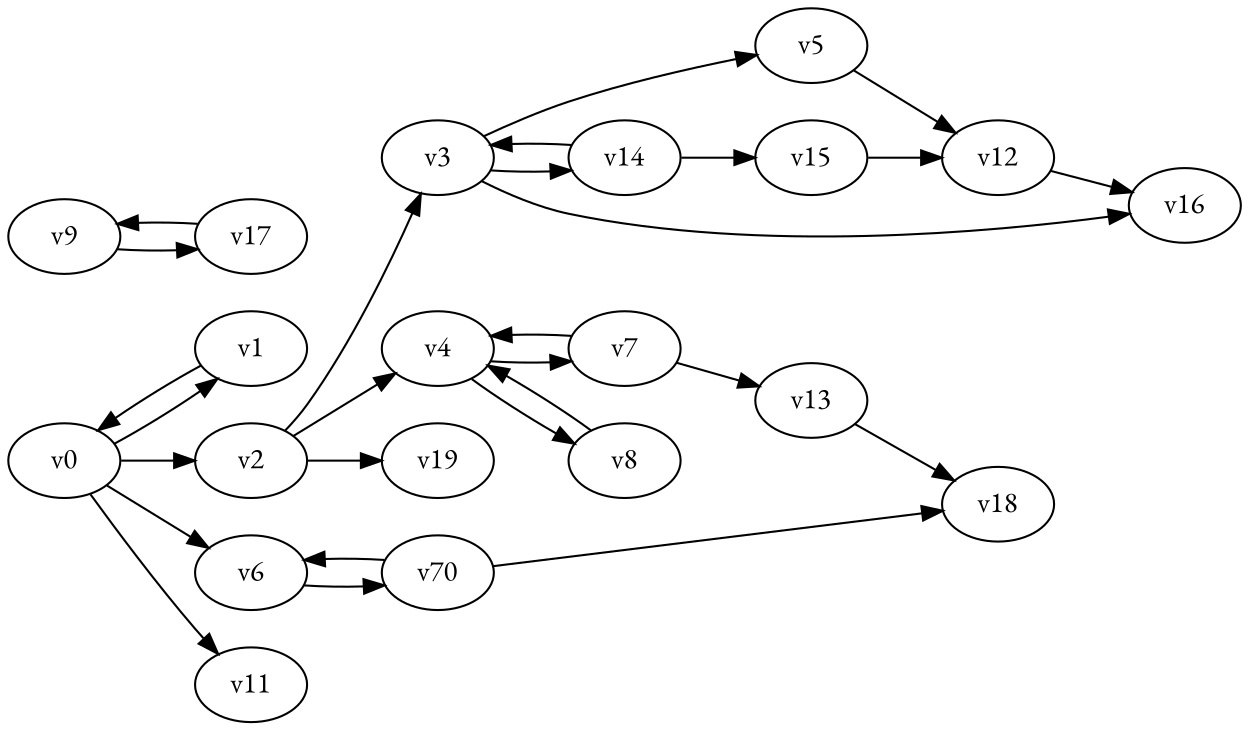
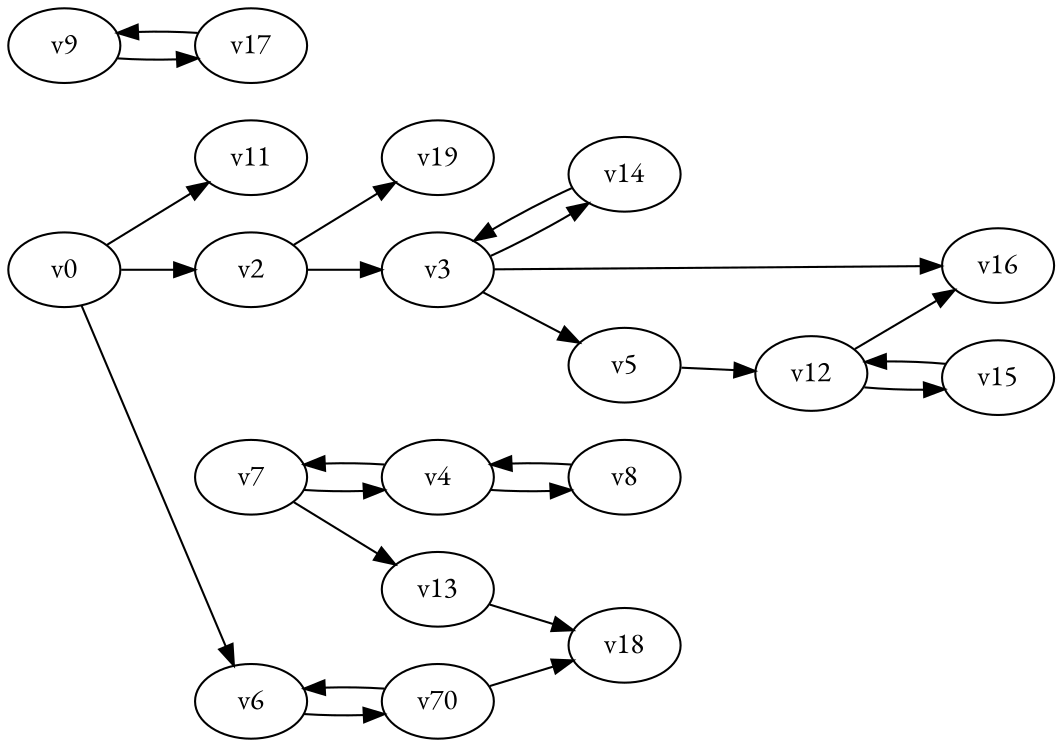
(708, 158) -> (894, 389)
(251, 349) -> none
(335, 410) -> none
